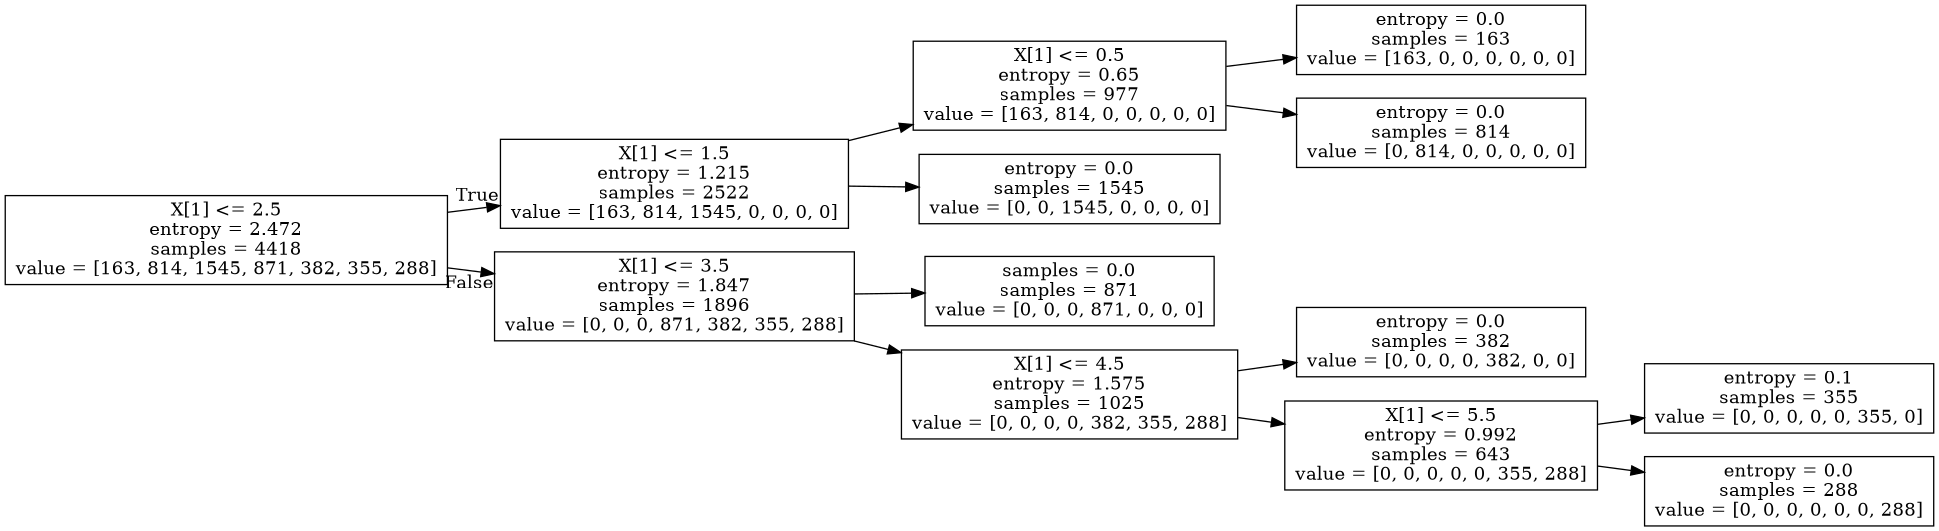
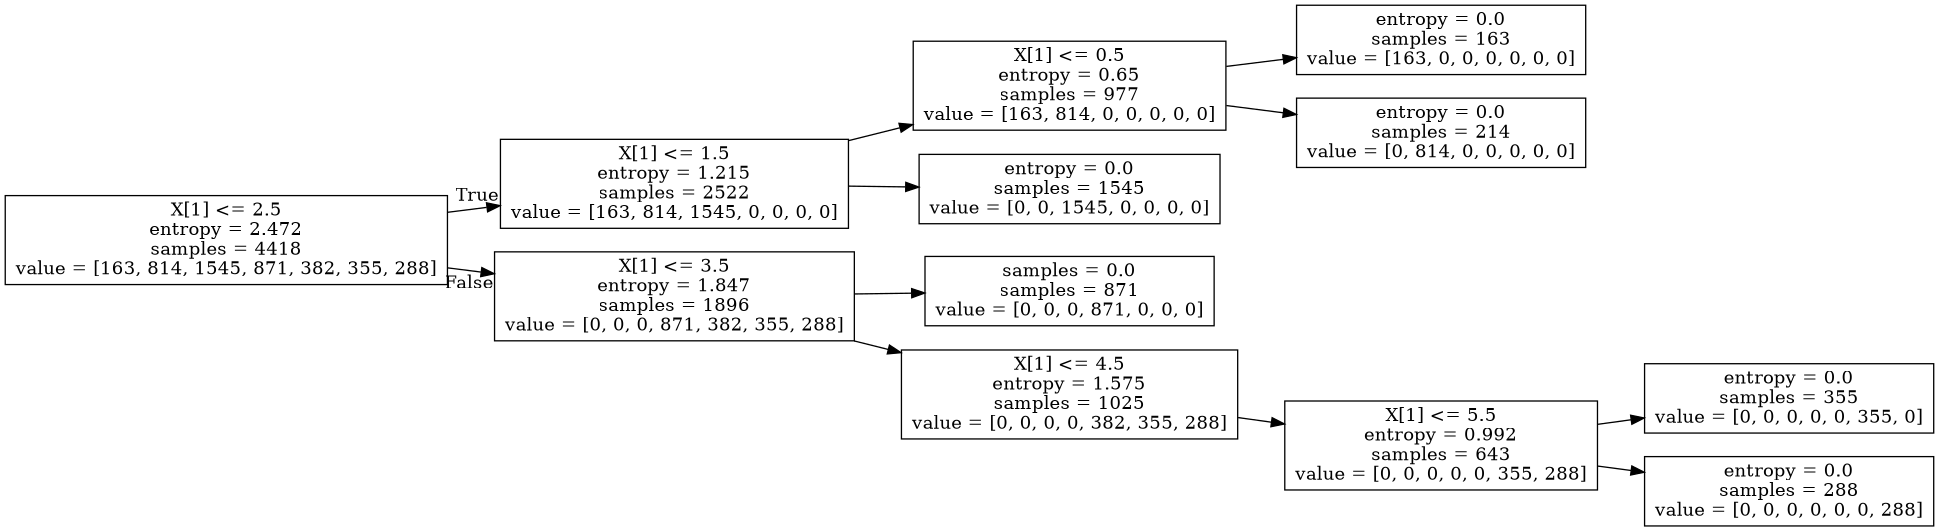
(1441, 133) -> (1441, 133)
(1441, 342) -> none
(1789, 398) -> (1789, 398)
